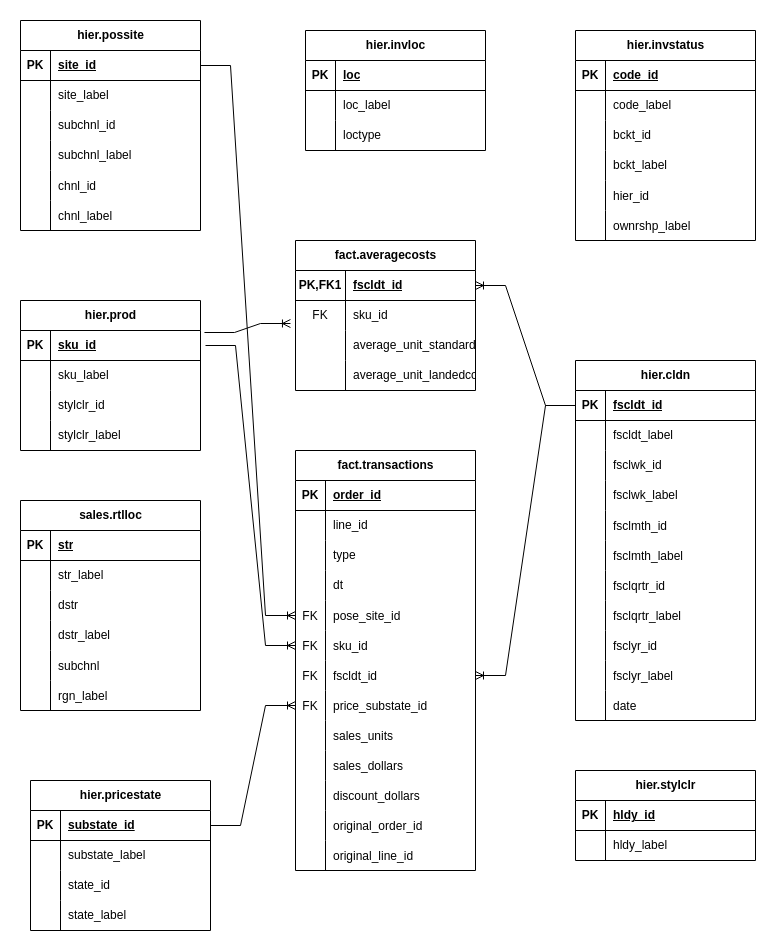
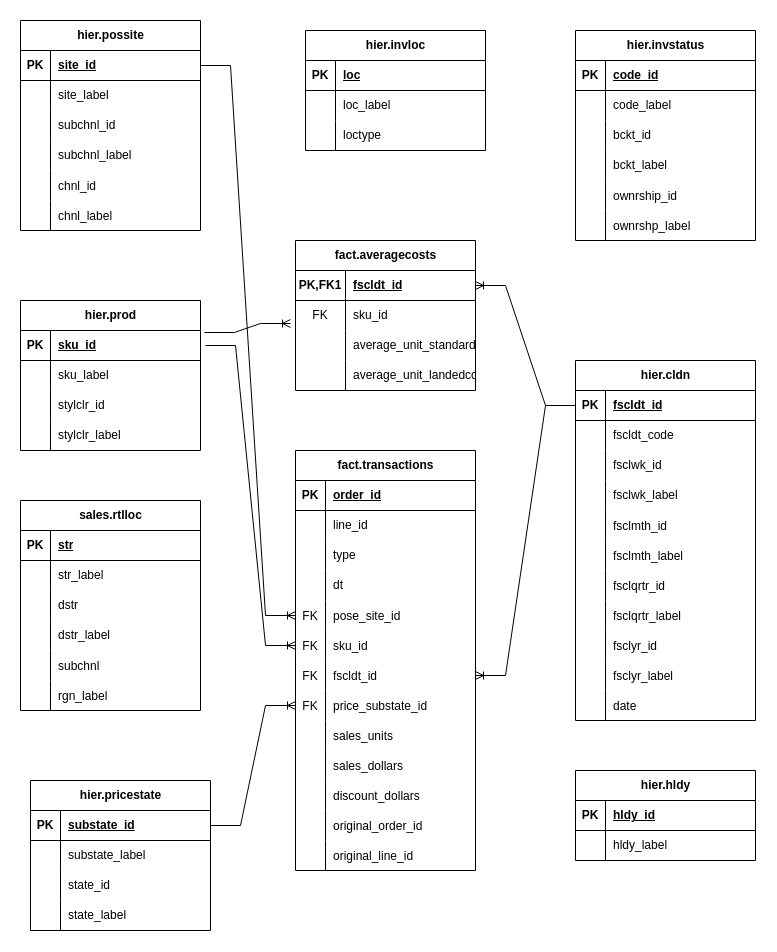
(633, 196) -> (647, 196)
(649, 436) -> (649, 436)
(666, 786) -> (666, 786)
